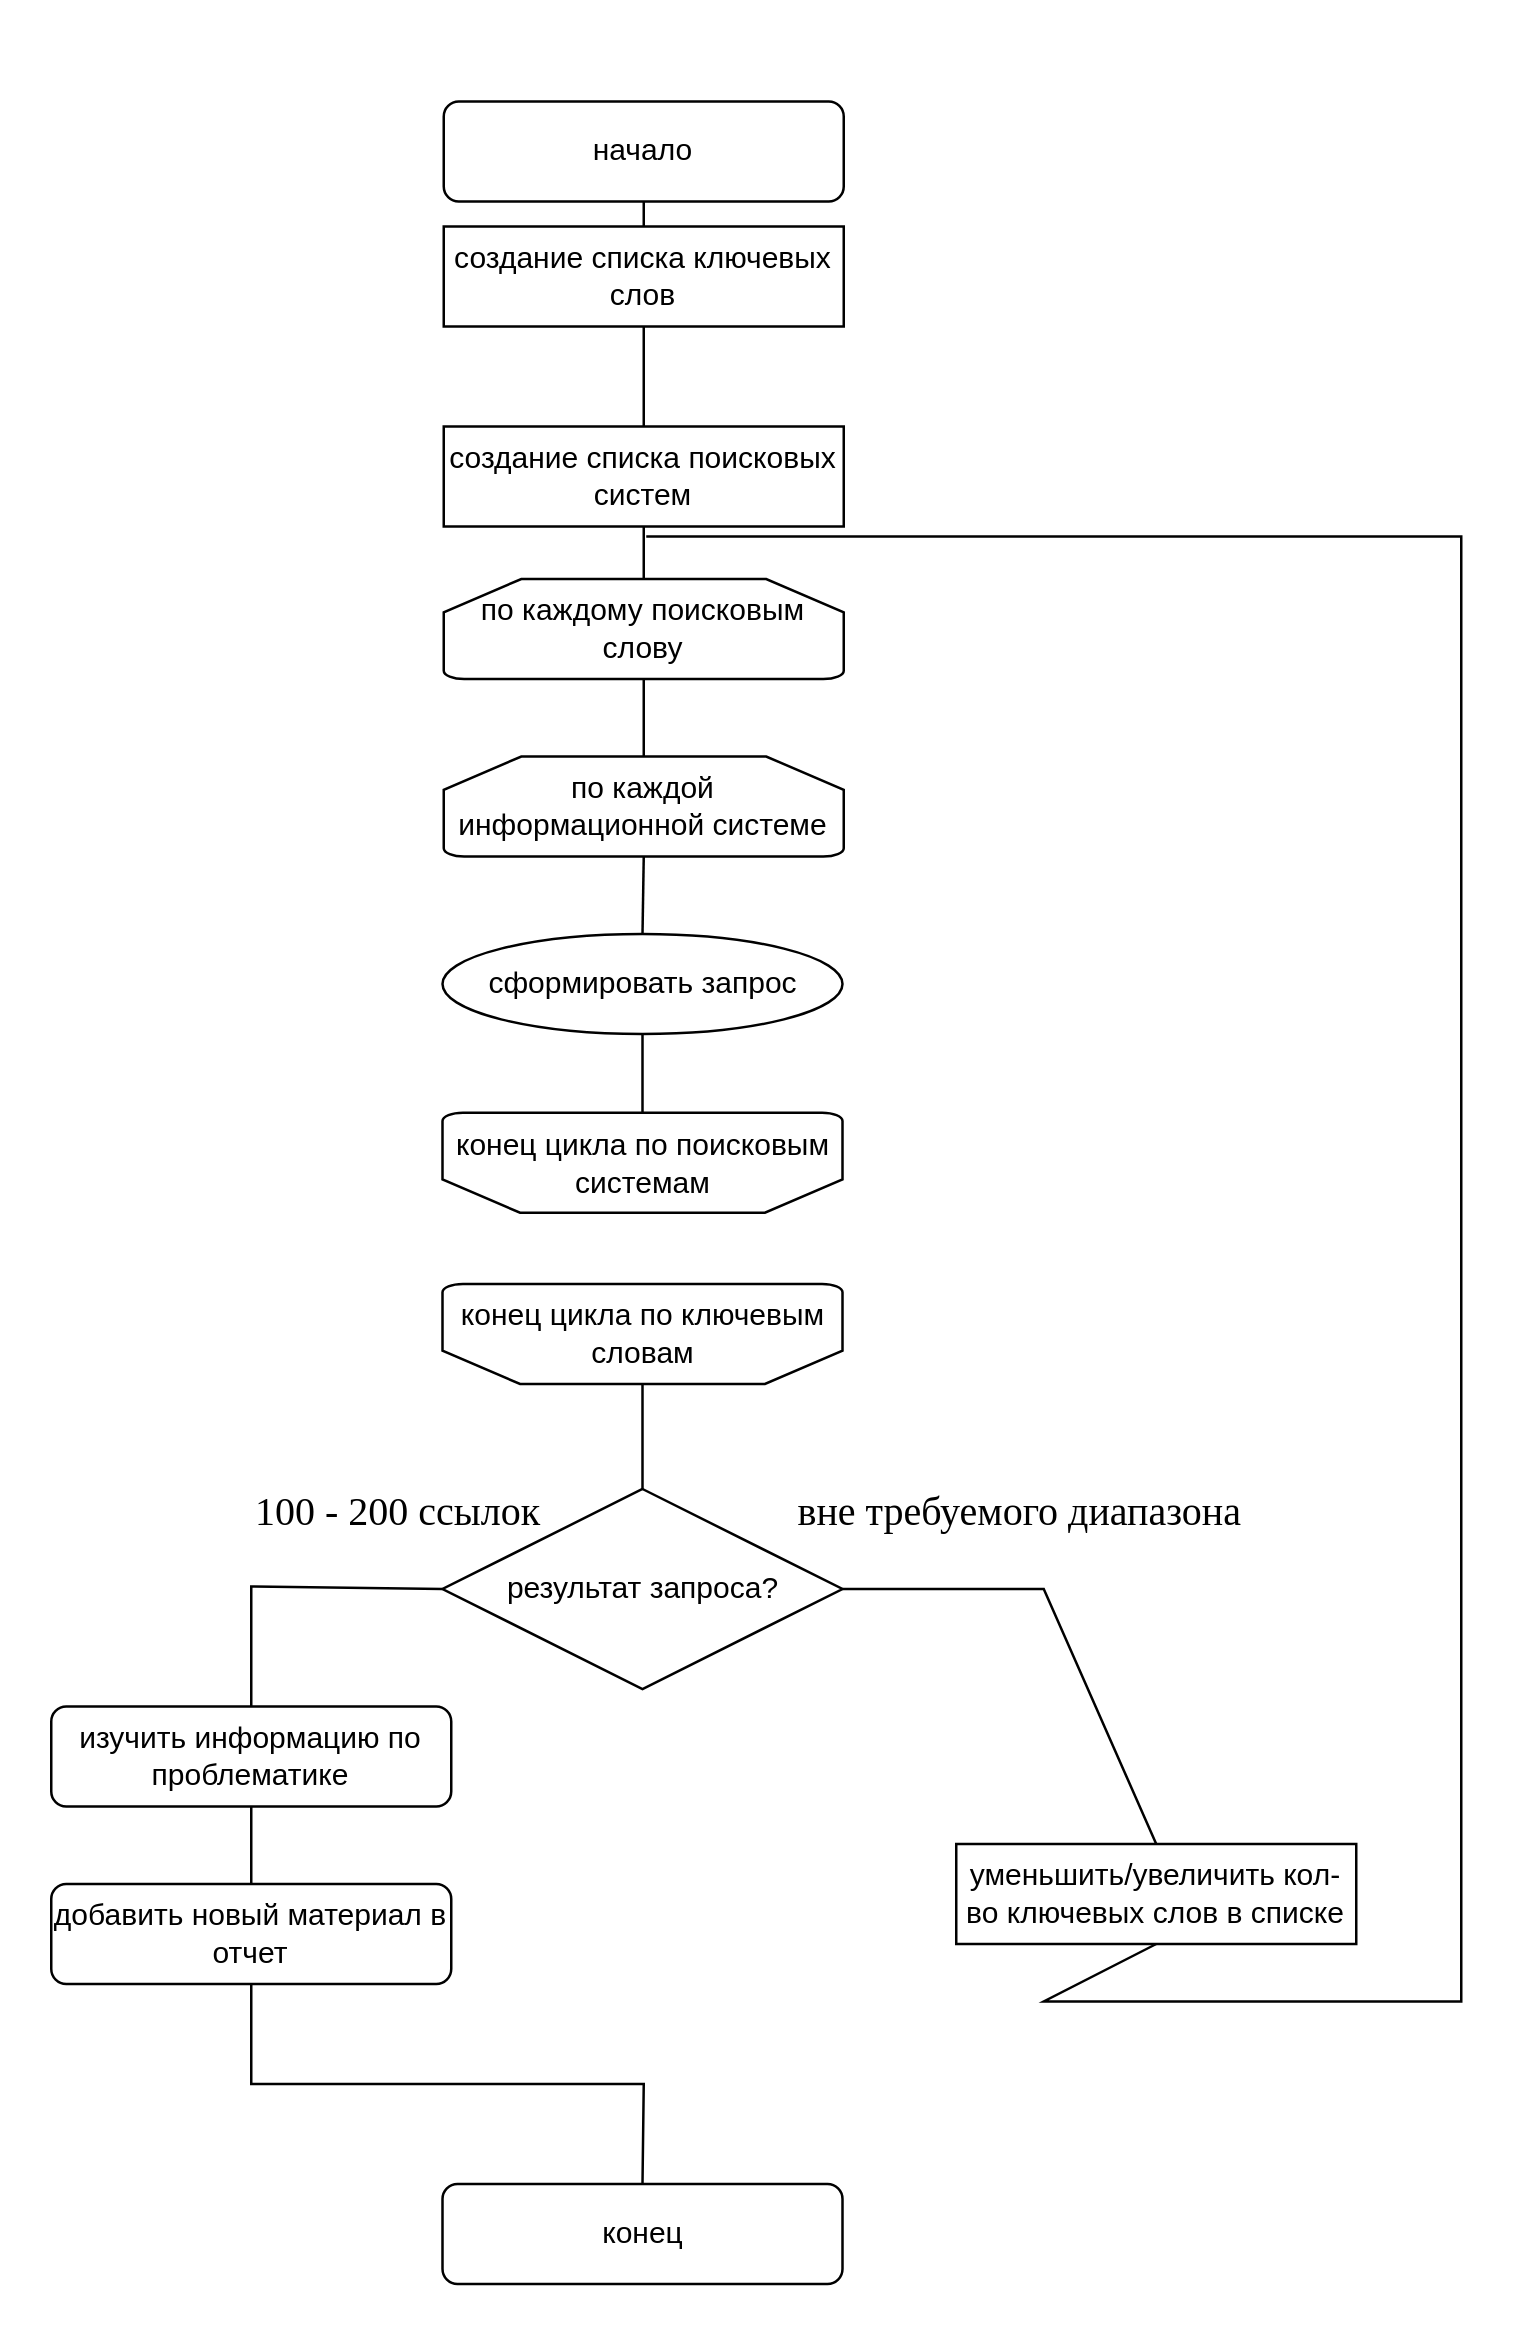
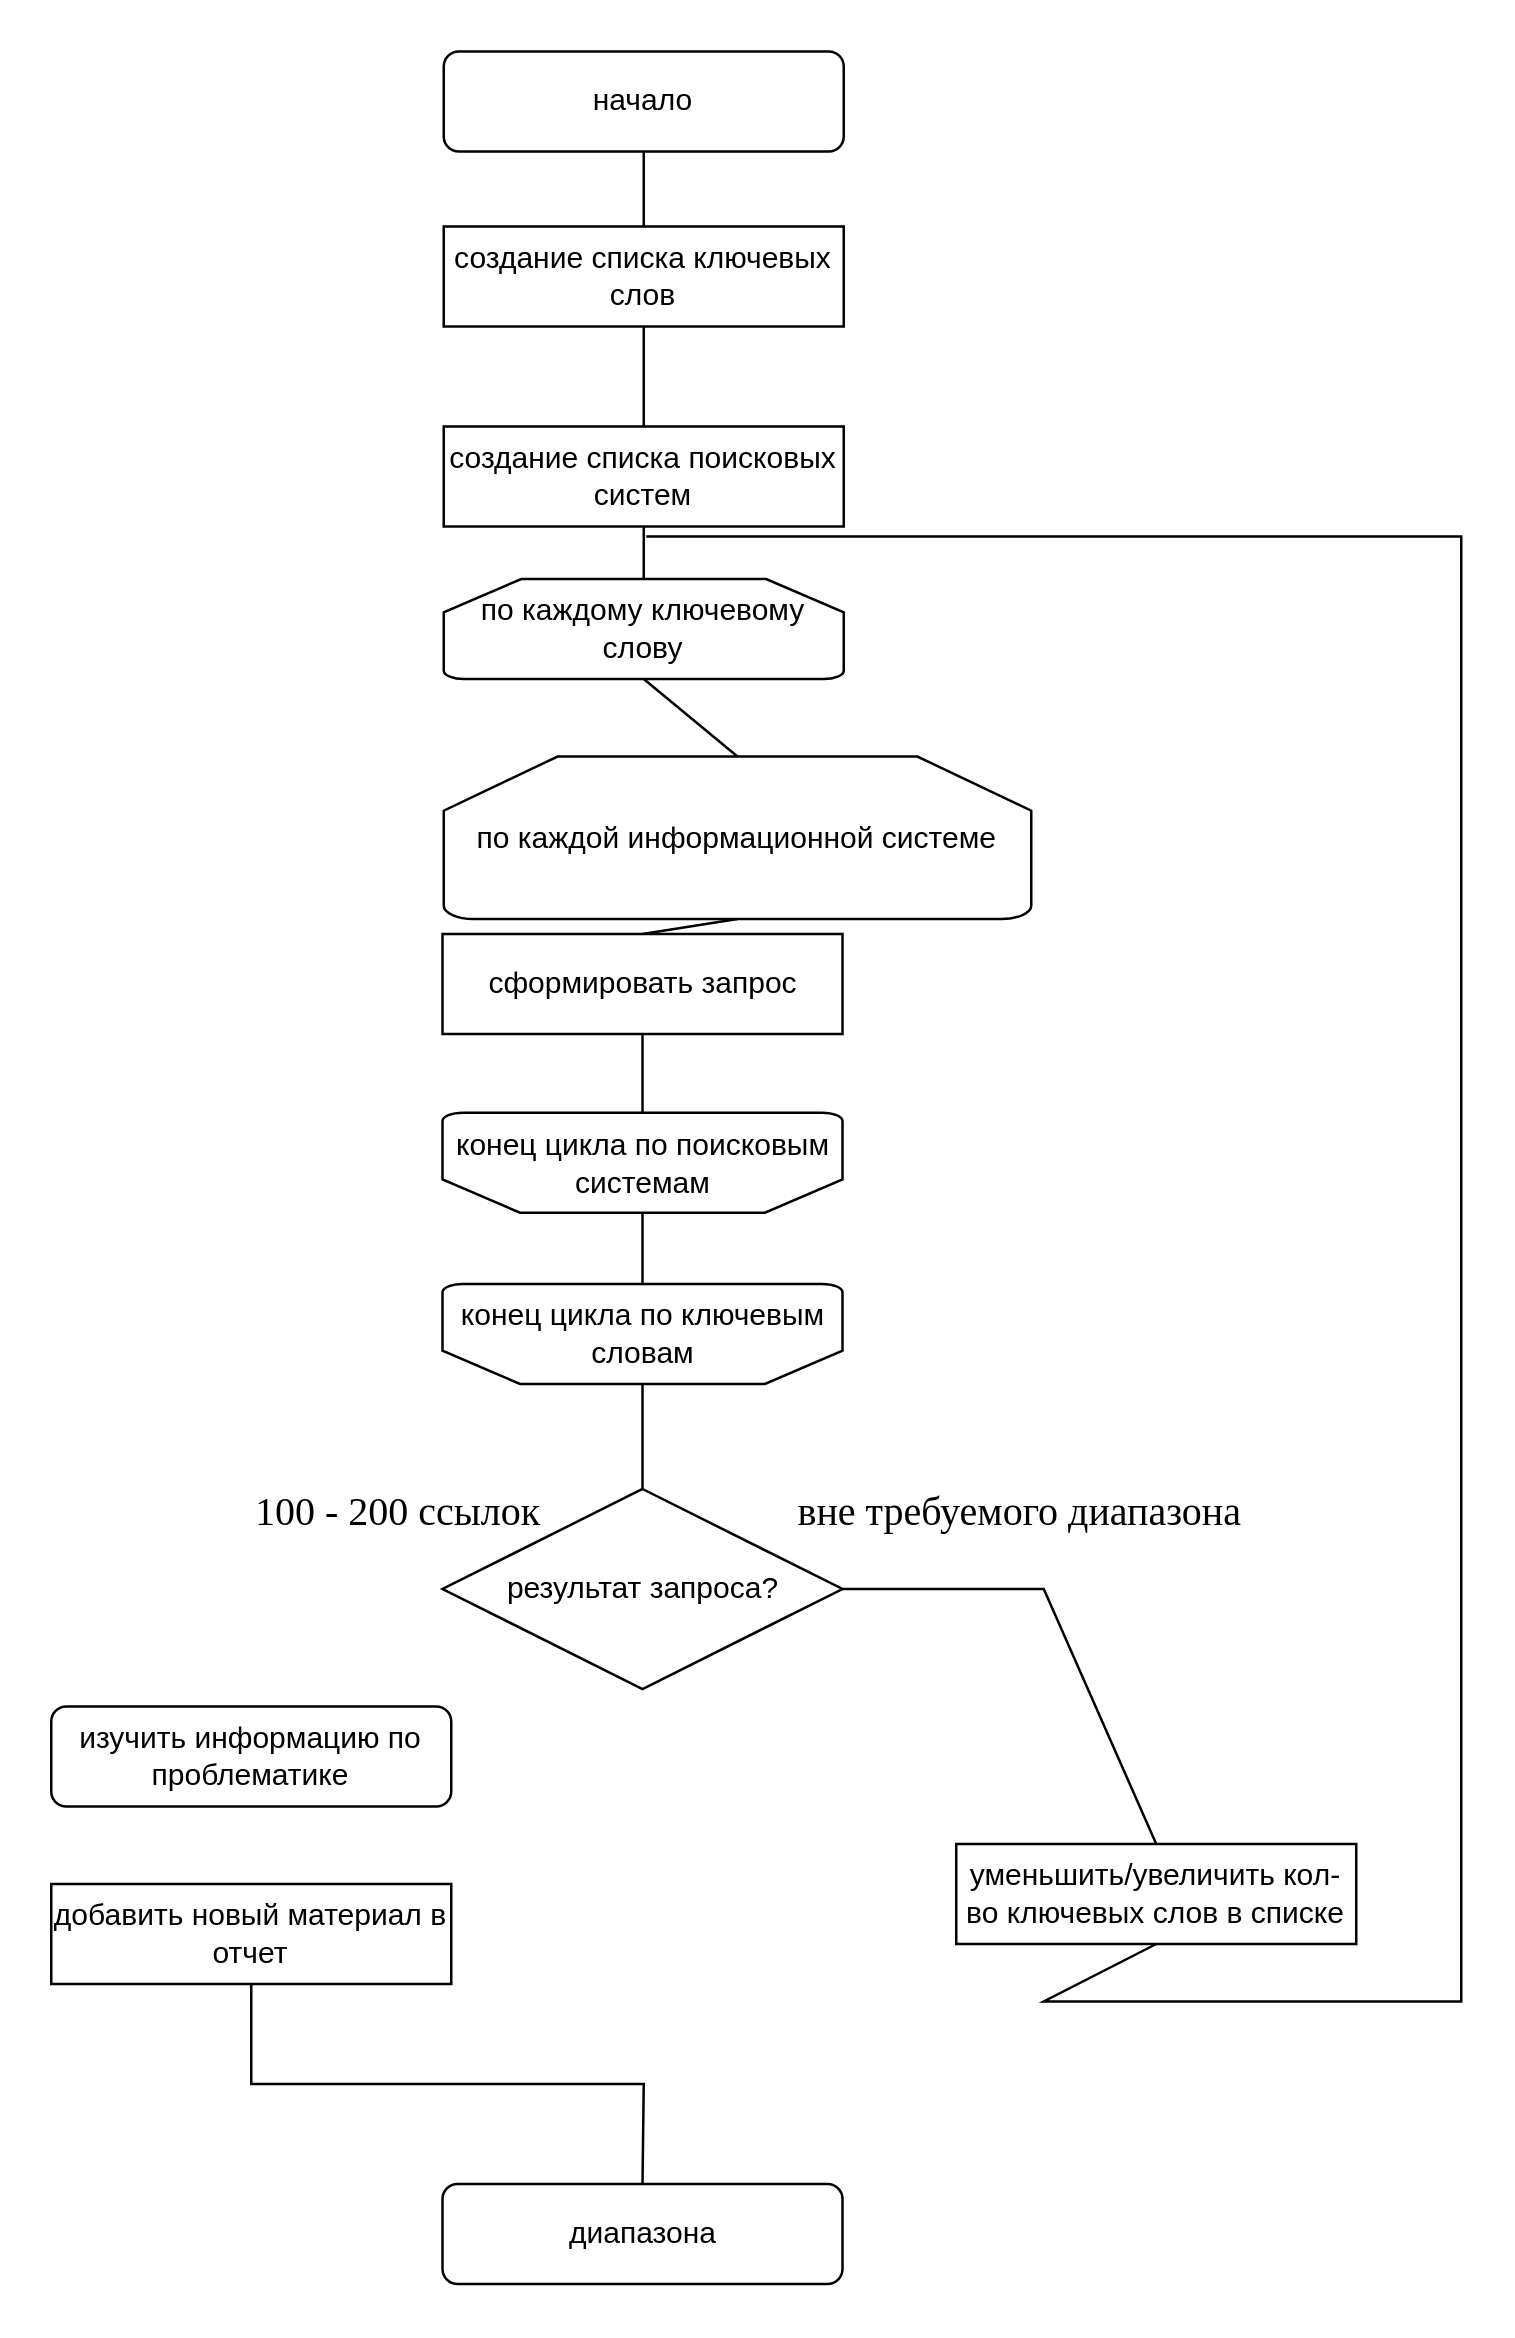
(644, 151) -> (644, 101)
(644, 629) -> (644, 629)
(644, 806) -> (738, 838)
(643, 984) -> (643, 984)
none -> (643, 1248)
(287, 1587) -> none
(251, 1934) -> (251, 1934)
(644, 2234) -> (644, 2234)
